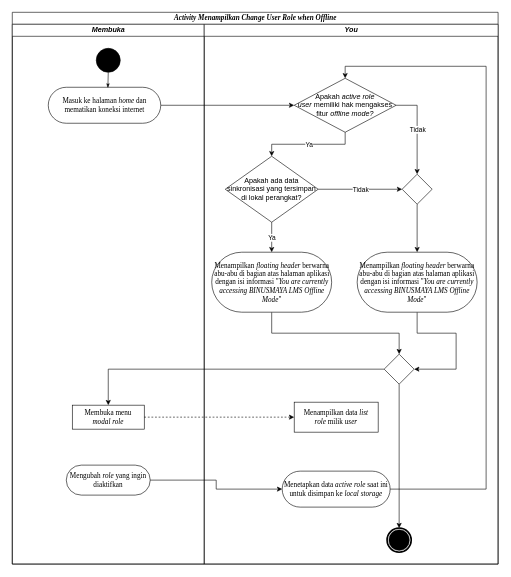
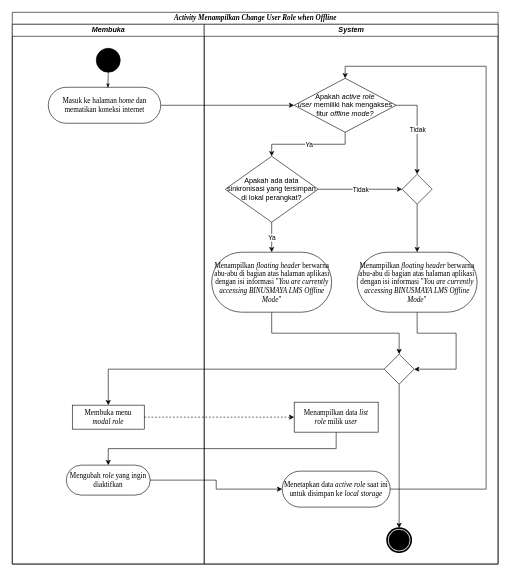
(352, 30) -> (352, 30)
none -> (223, 449)
